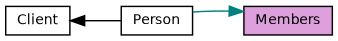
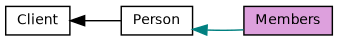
(211, 11) -> (225, 30)
